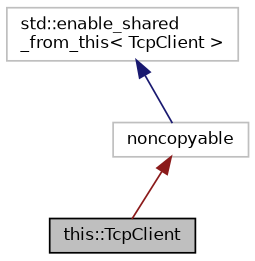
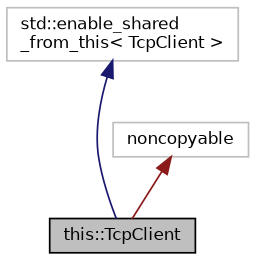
(159, 99) -> (98, 149)
